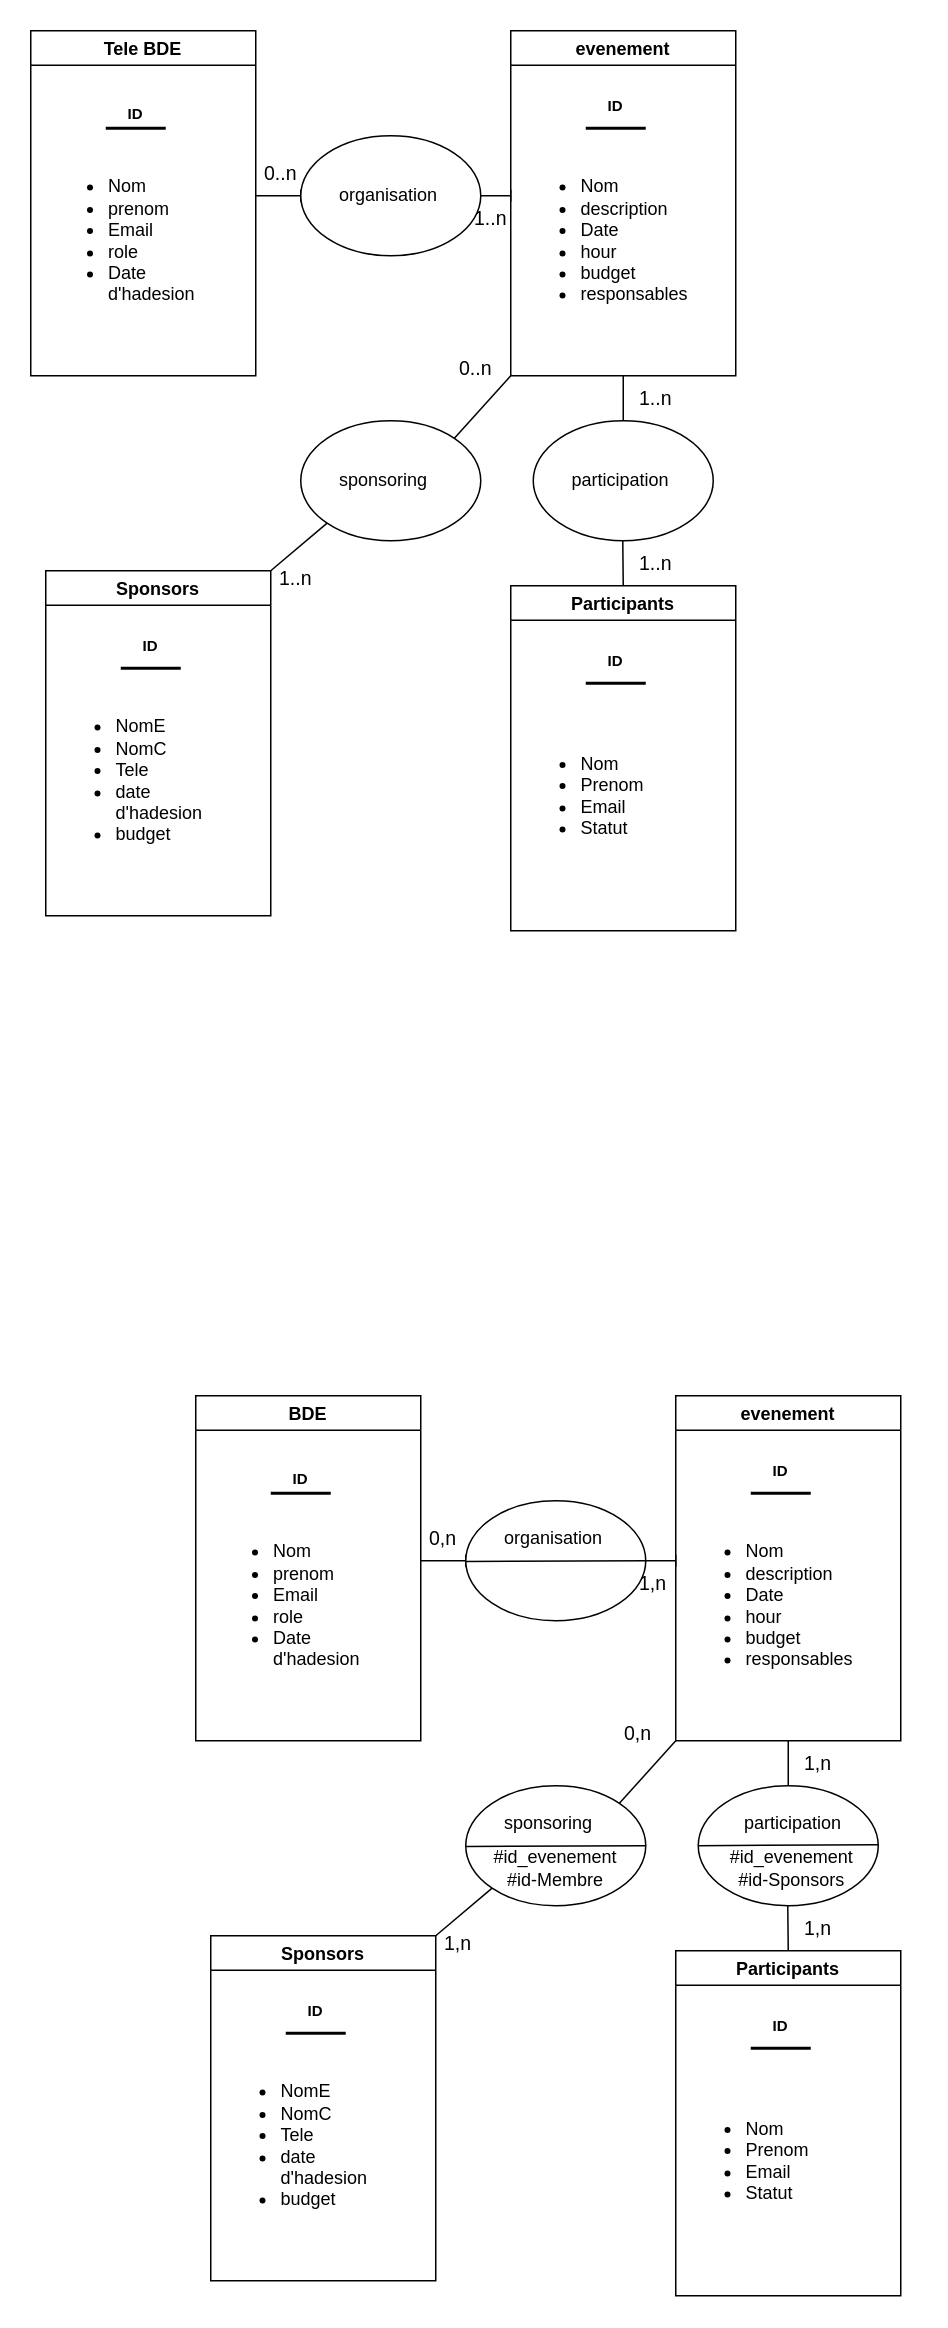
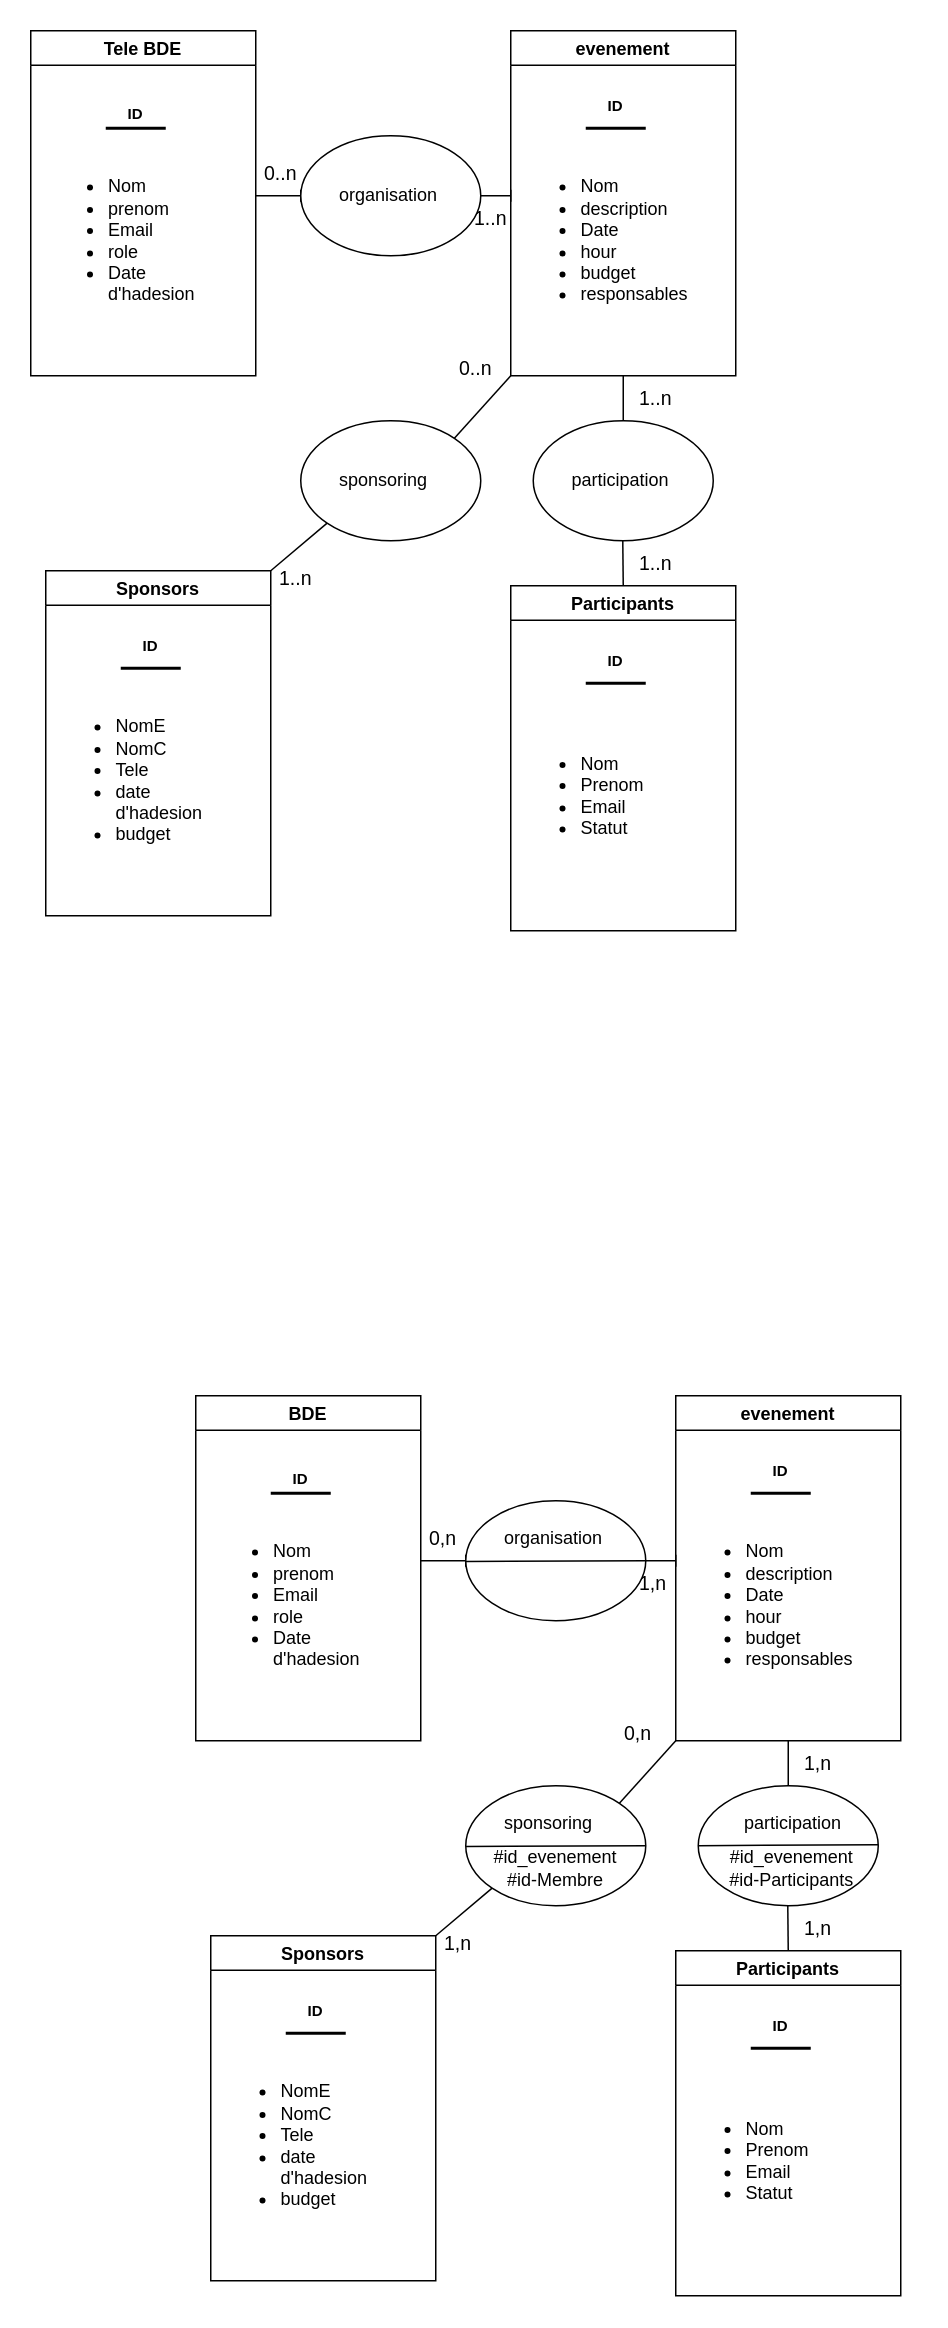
(792, 1868) -> (792, 1868)
